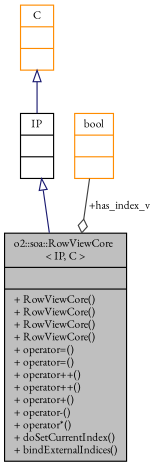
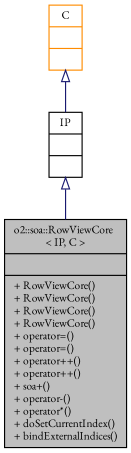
(94, 146) -> none
(44, 400) -> (32, 386)
